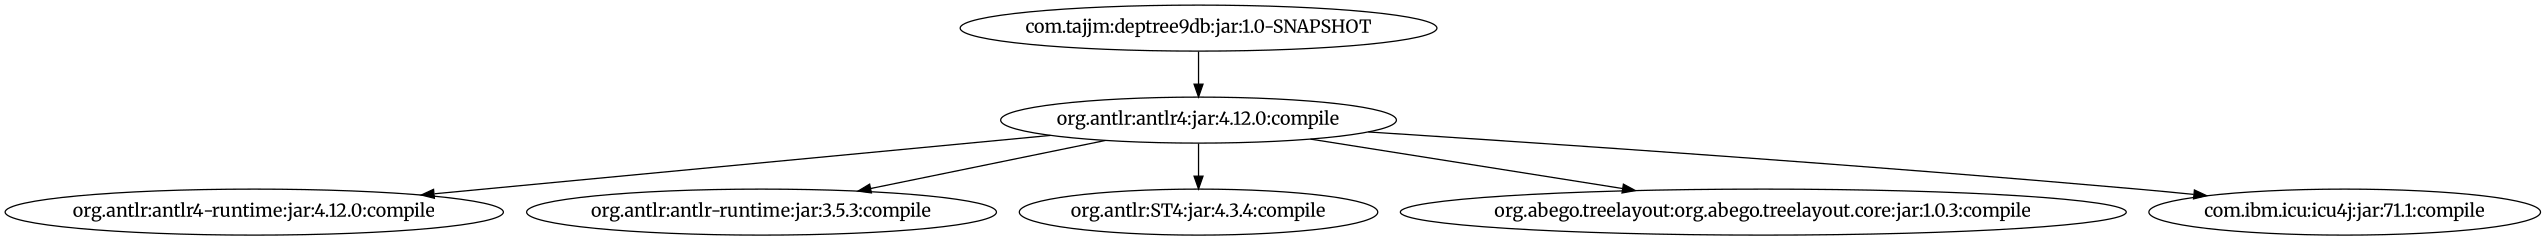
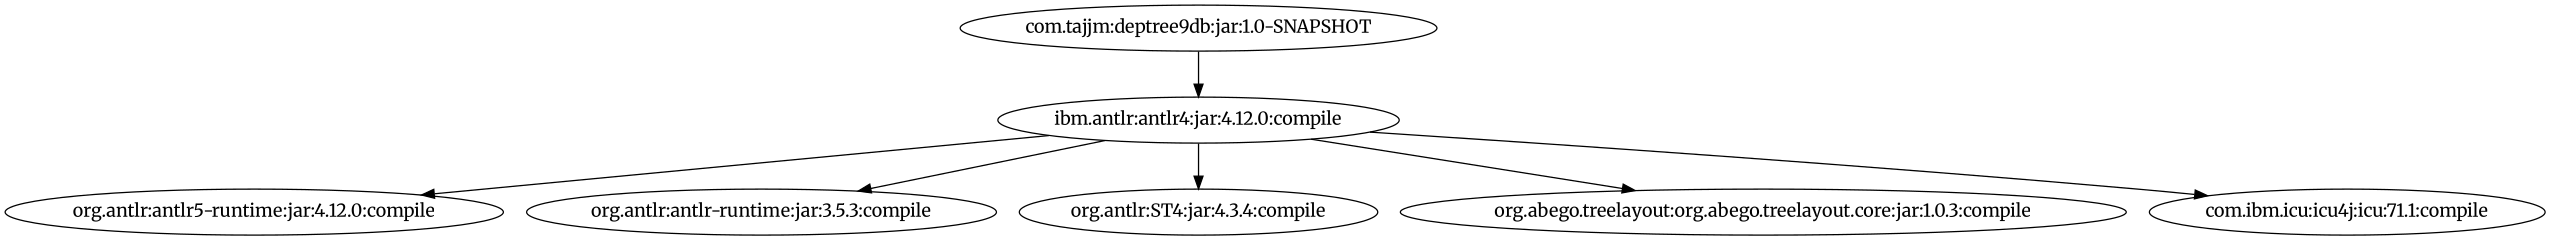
(1199, 120) -> (1199, 120)
(254, 212) -> (254, 212)
(2345, 212) -> (2347, 212)
